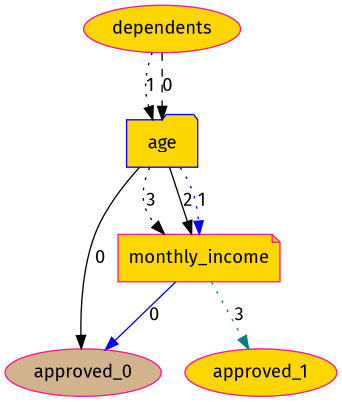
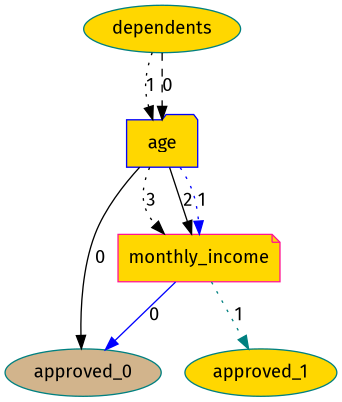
(162, 29) -> (162, 29)
(239, 315) -> (239, 315)
(83, 373) -> (83, 373)
(261, 373) -> (261, 373)
